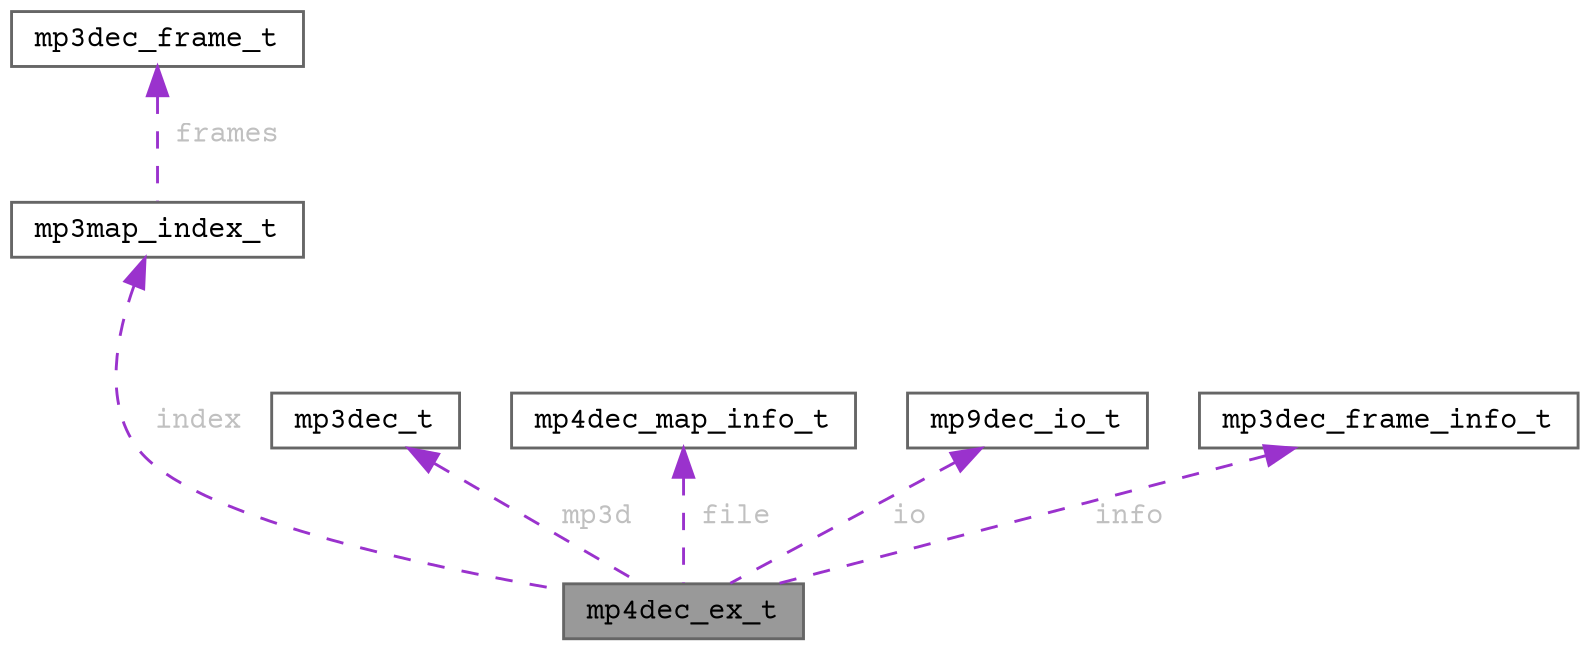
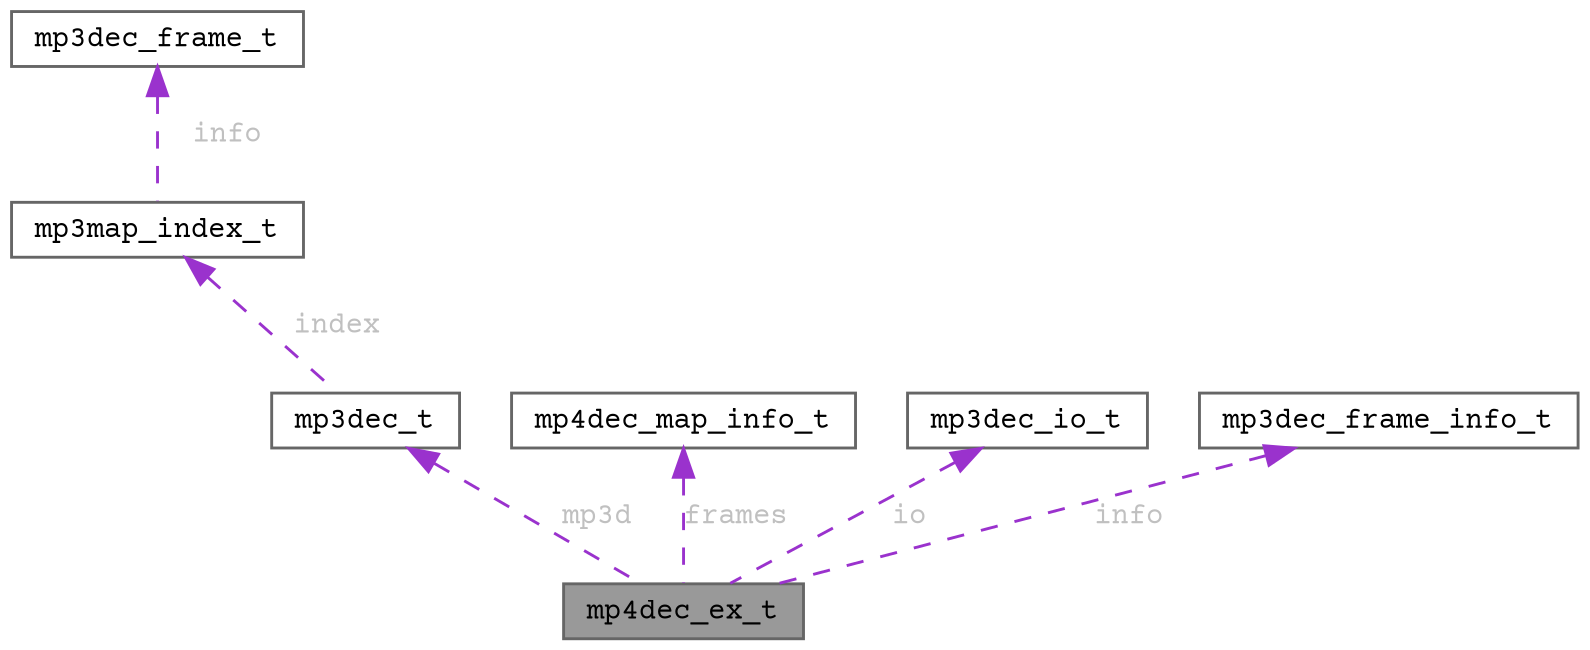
(220, 134) -> (220, 134)
(1027, 421) -> (1027, 421)
(728, 516) -> (728, 516)
(260, 518) -> (272, 334)
